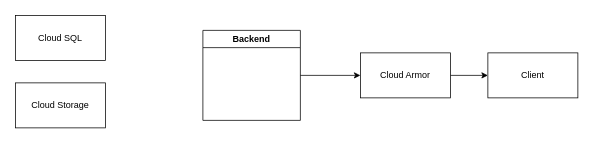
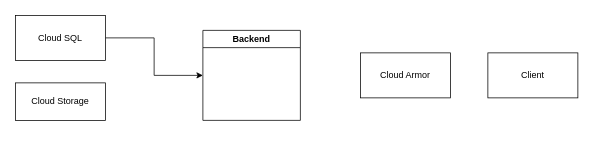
none -> (175, 75)
(328, 75) -> none
(467, 75) -> none
(60, 105) -> (60, 102)
